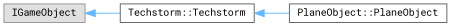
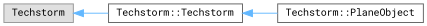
(44, 13) -> (39, 13)
(368, 13) -> (351, 13)
